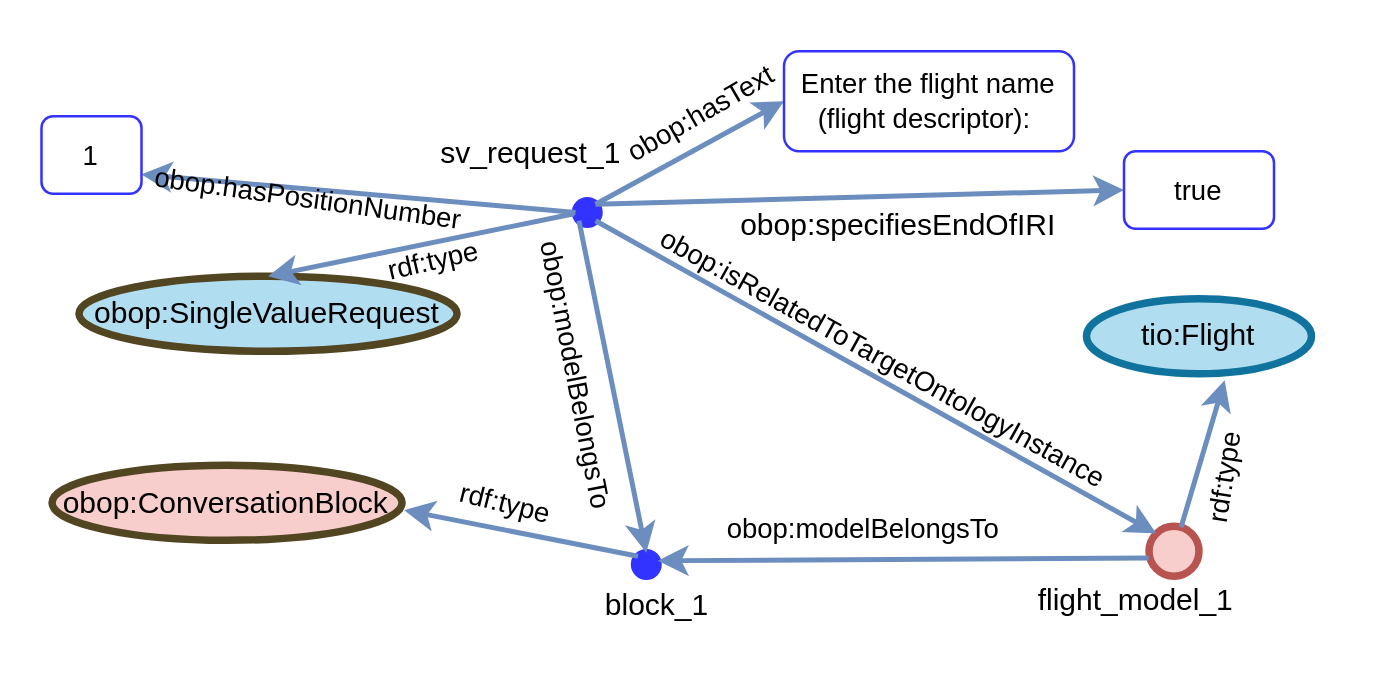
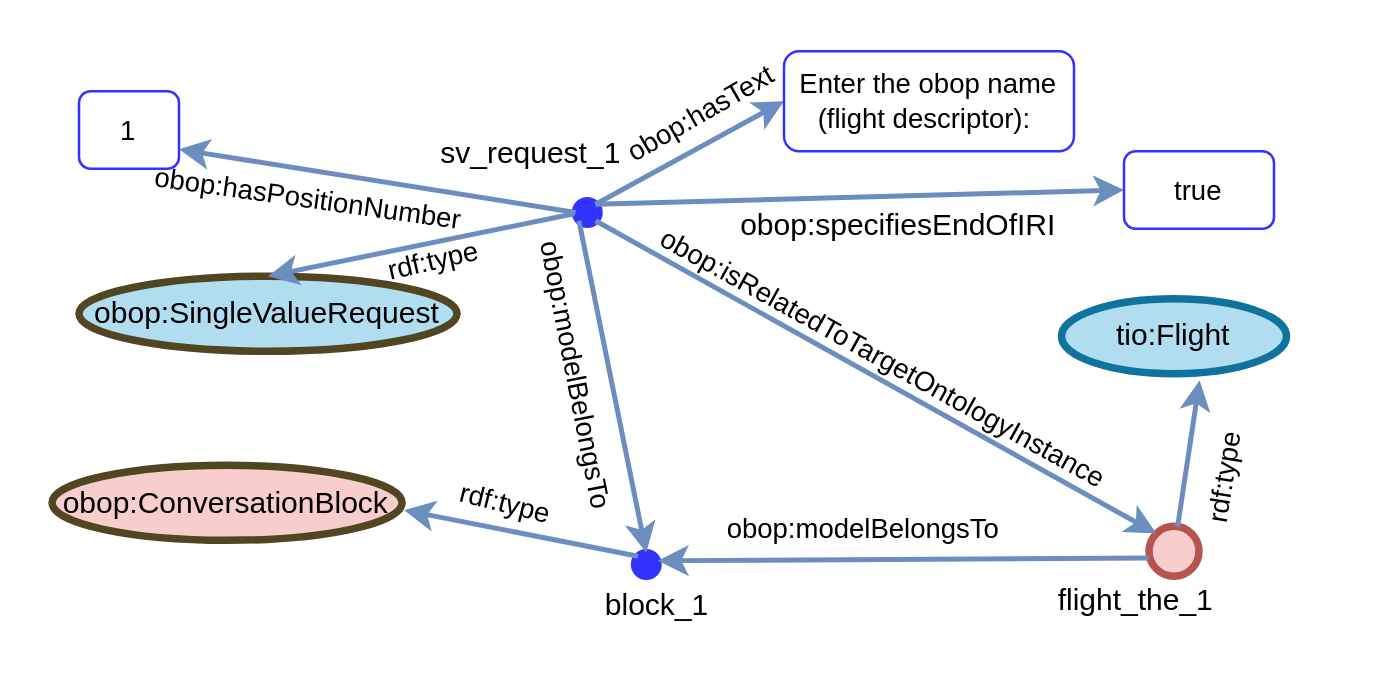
(929, 101) -> (929, 101)
(91, 155) -> (129, 130)
(1199, 336) -> (1174, 336)
(1136, 601) -> (1136, 601)
